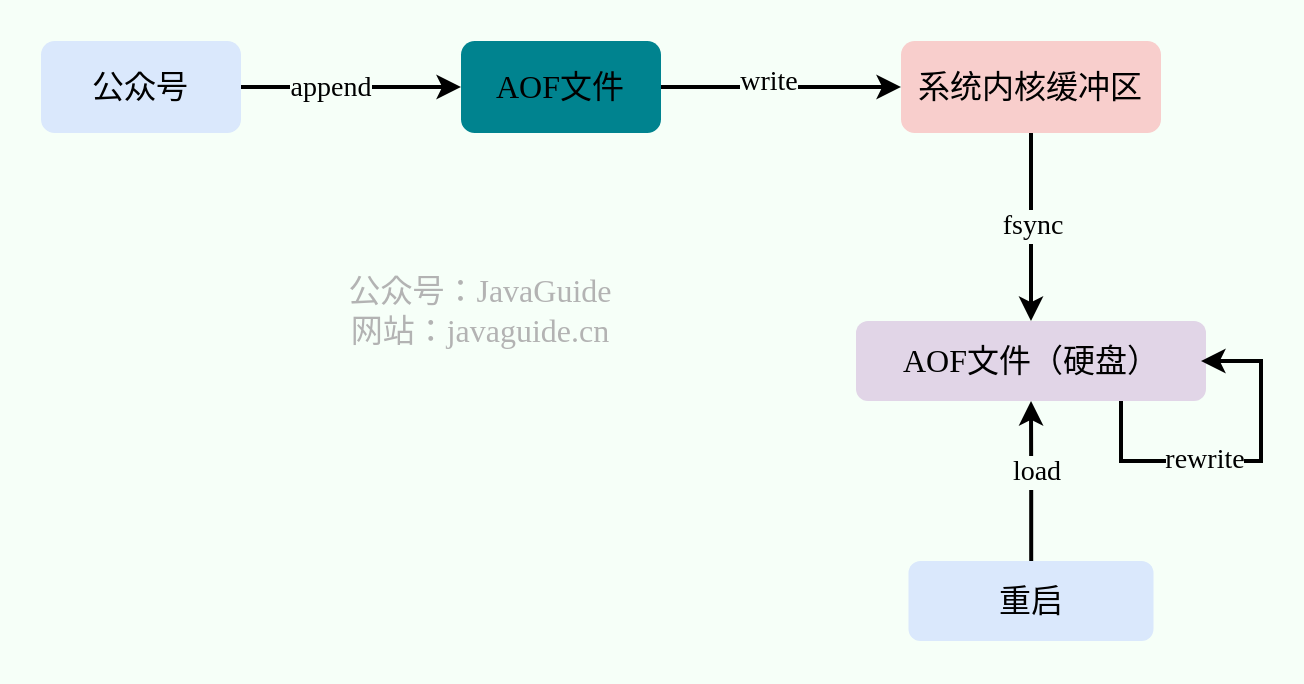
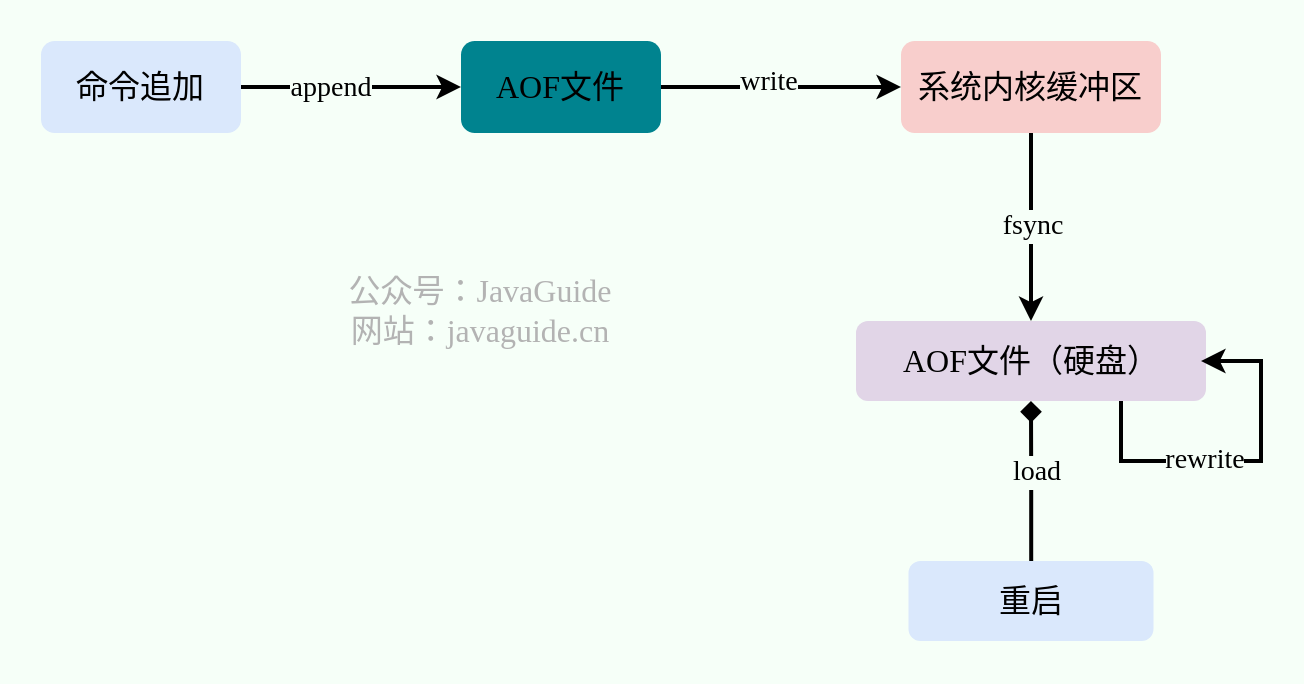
(141, 87) -> (141, 87)
(1031, 421) -> (1031, 421)
